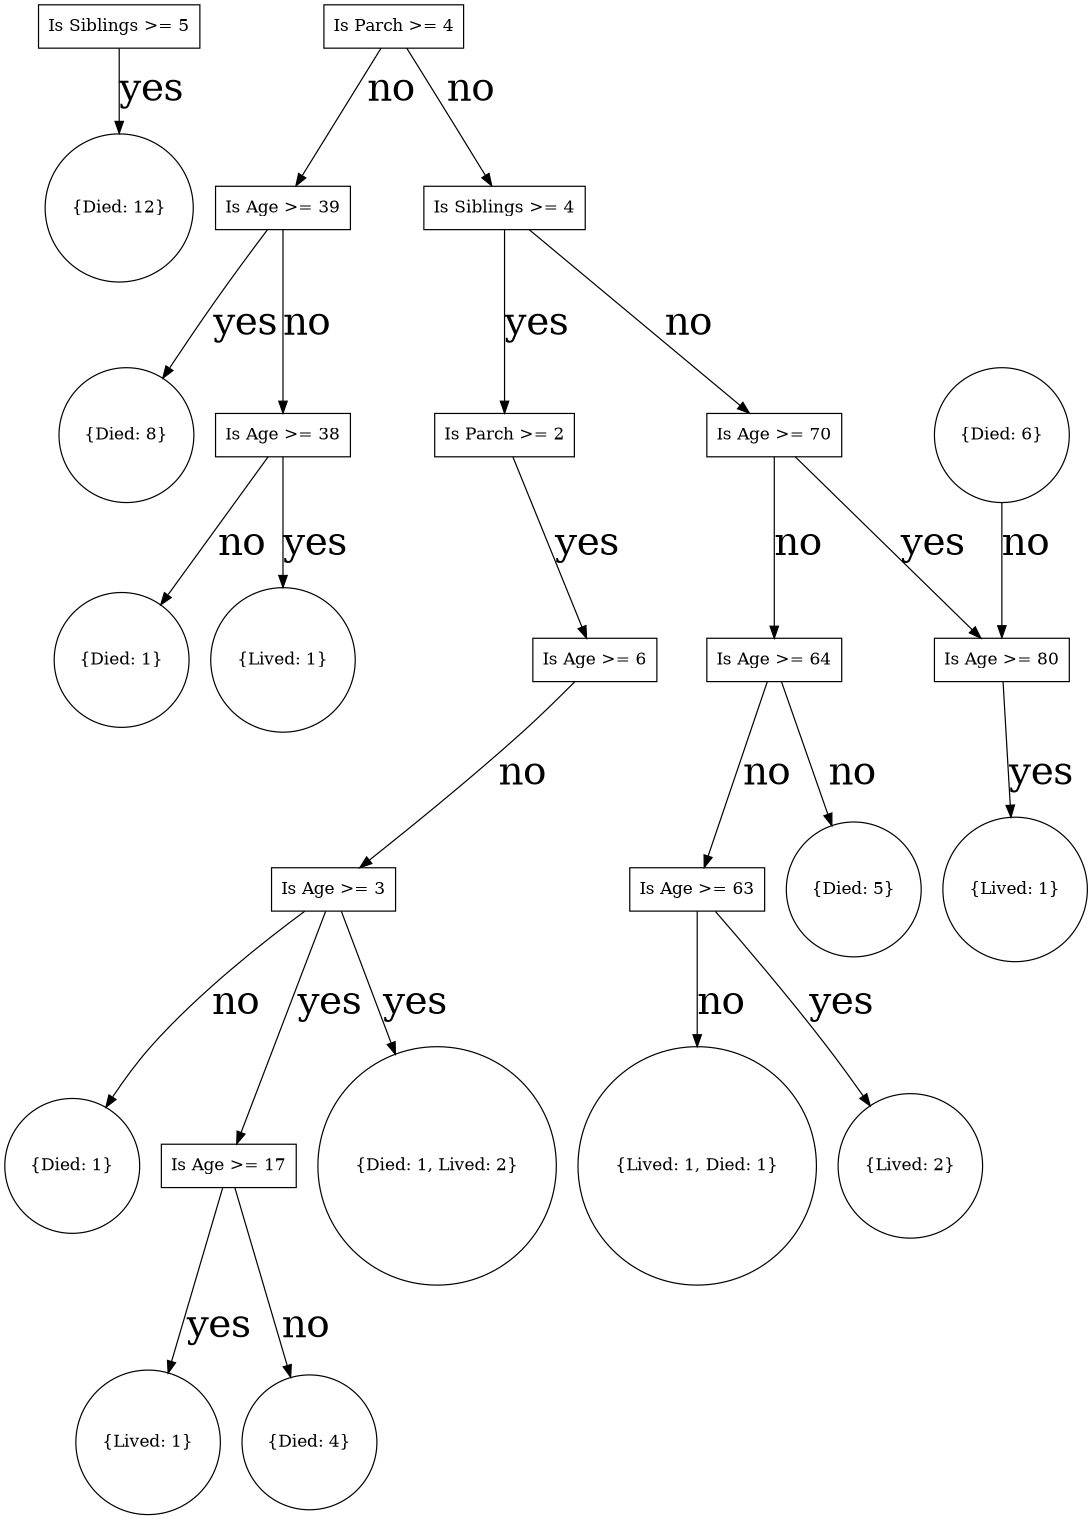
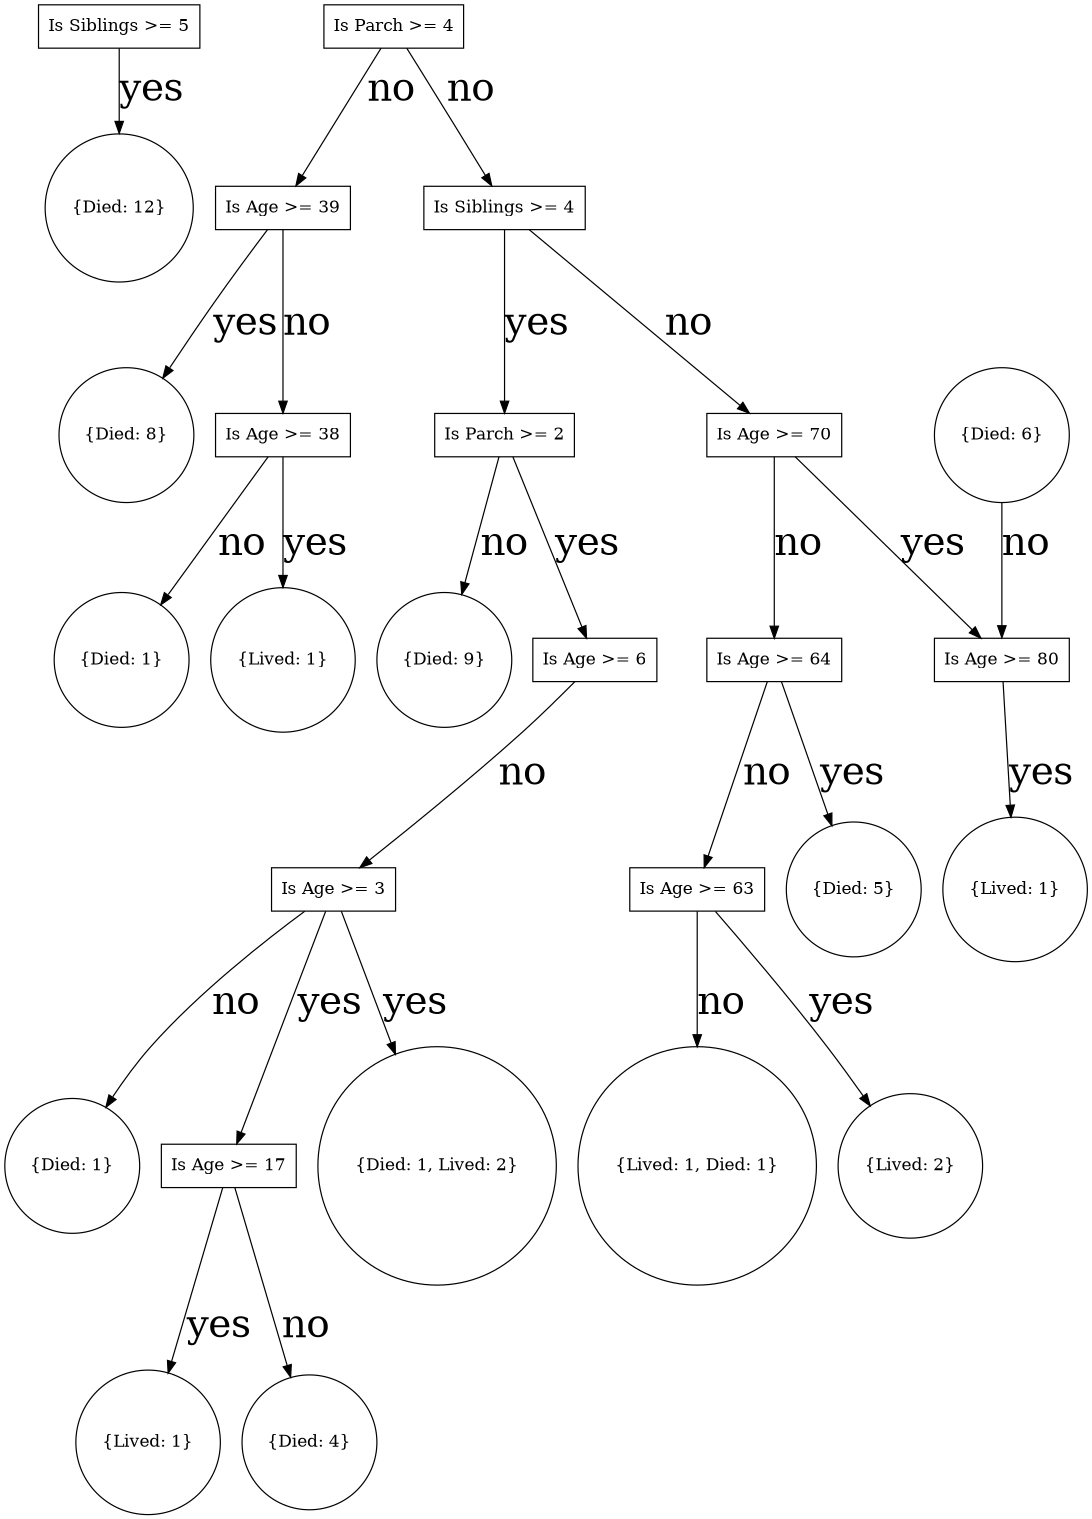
none -> (444, 660)
(853, 775) -> (853, 775)
